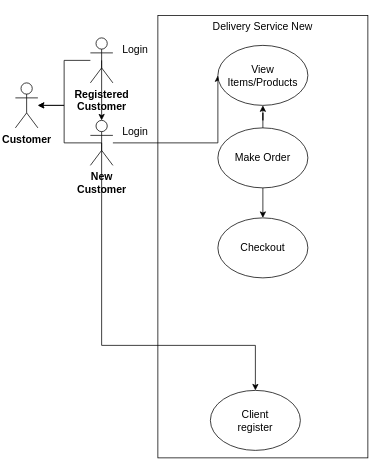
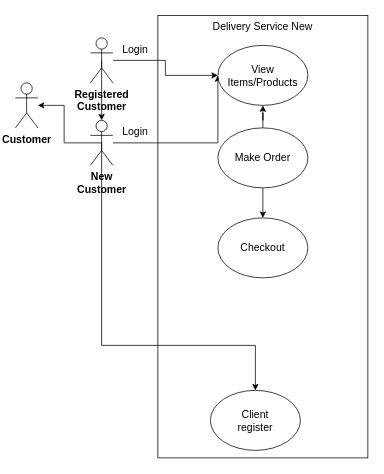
(64, 68) -> (165, 65)
